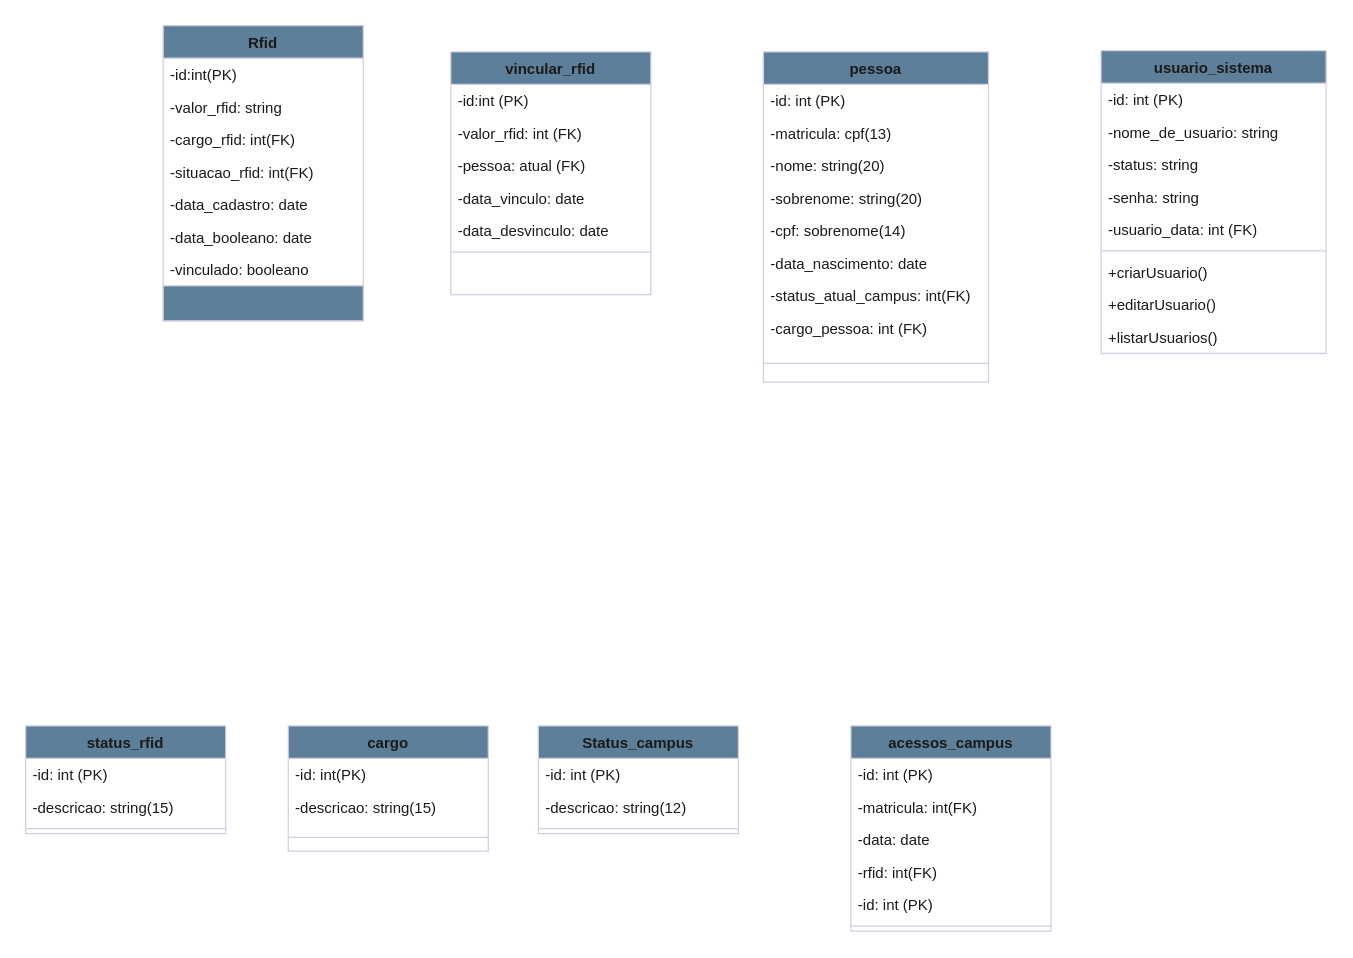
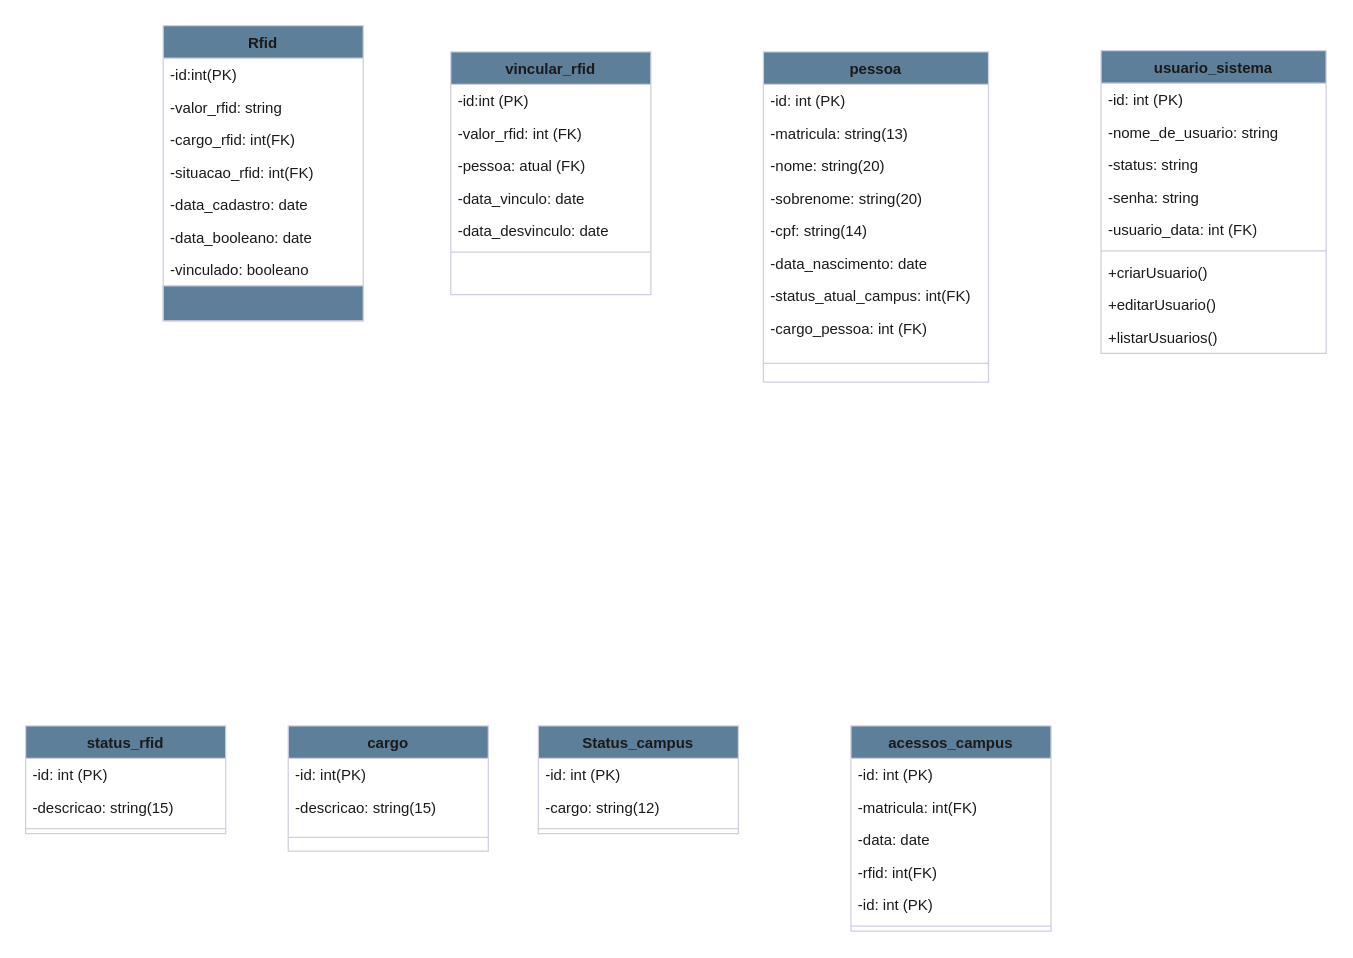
(843, 135) -> (853, 135)
(847, 232) -> (832, 232)
(630, 808) -> (615, 808)
